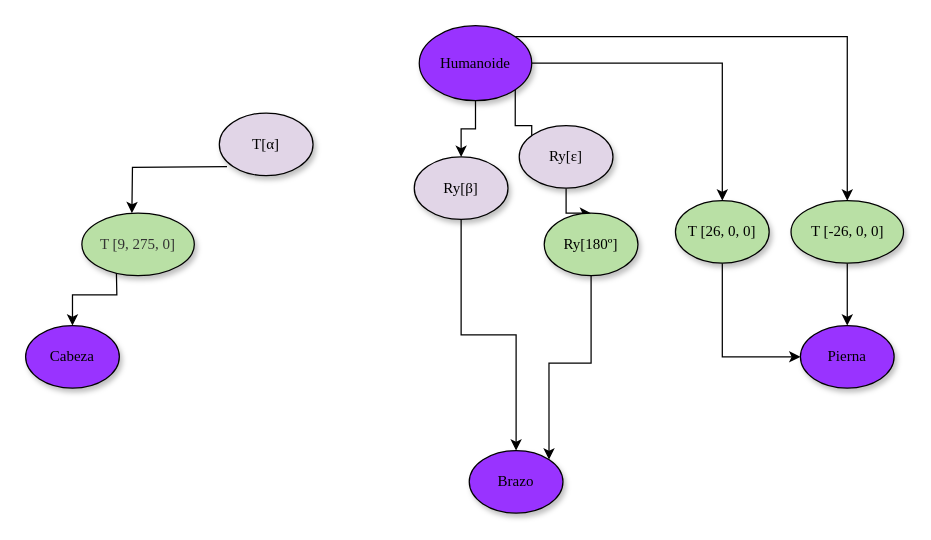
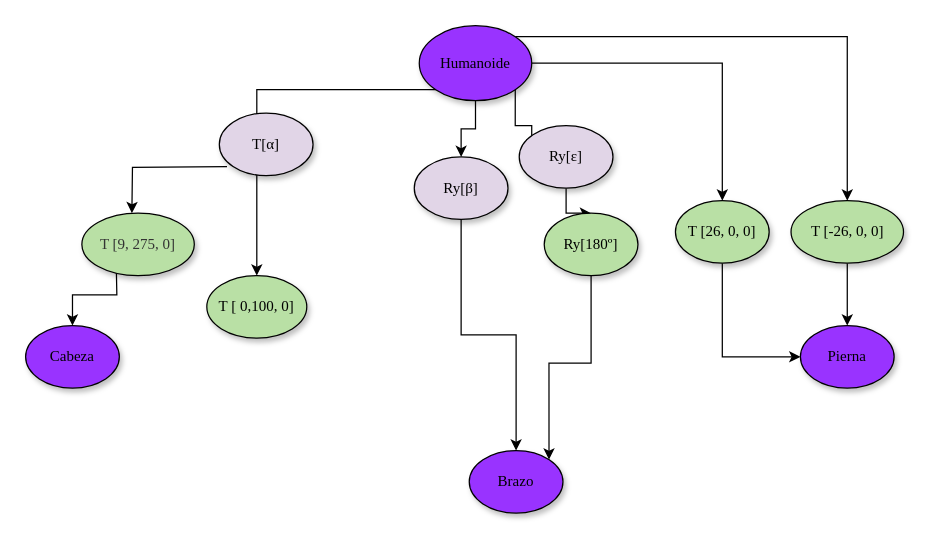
none -> (334, 90)
none -> (257, 307)
